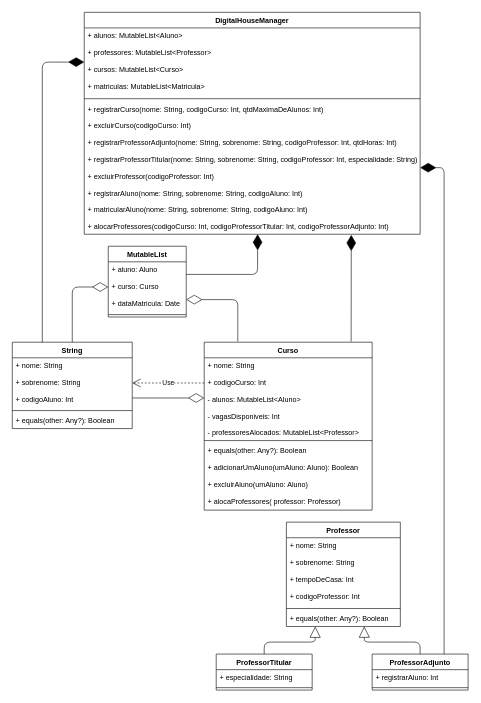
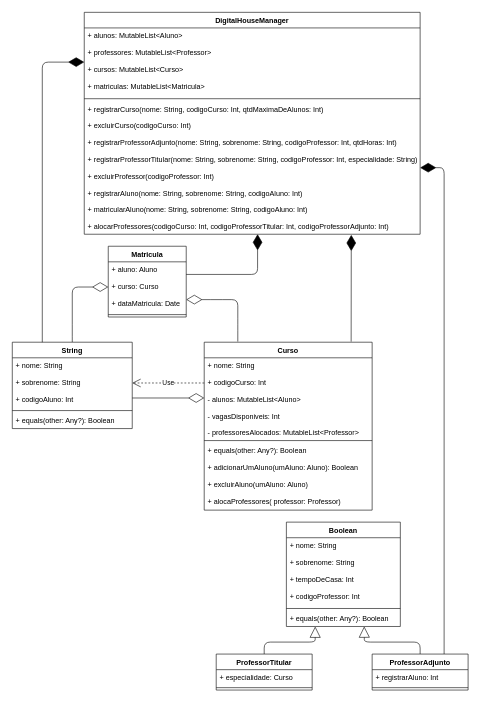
(147, 254) -> (147, 254)
(343, 530) -> (343, 530)
(259, 678) -> (258, 678)
